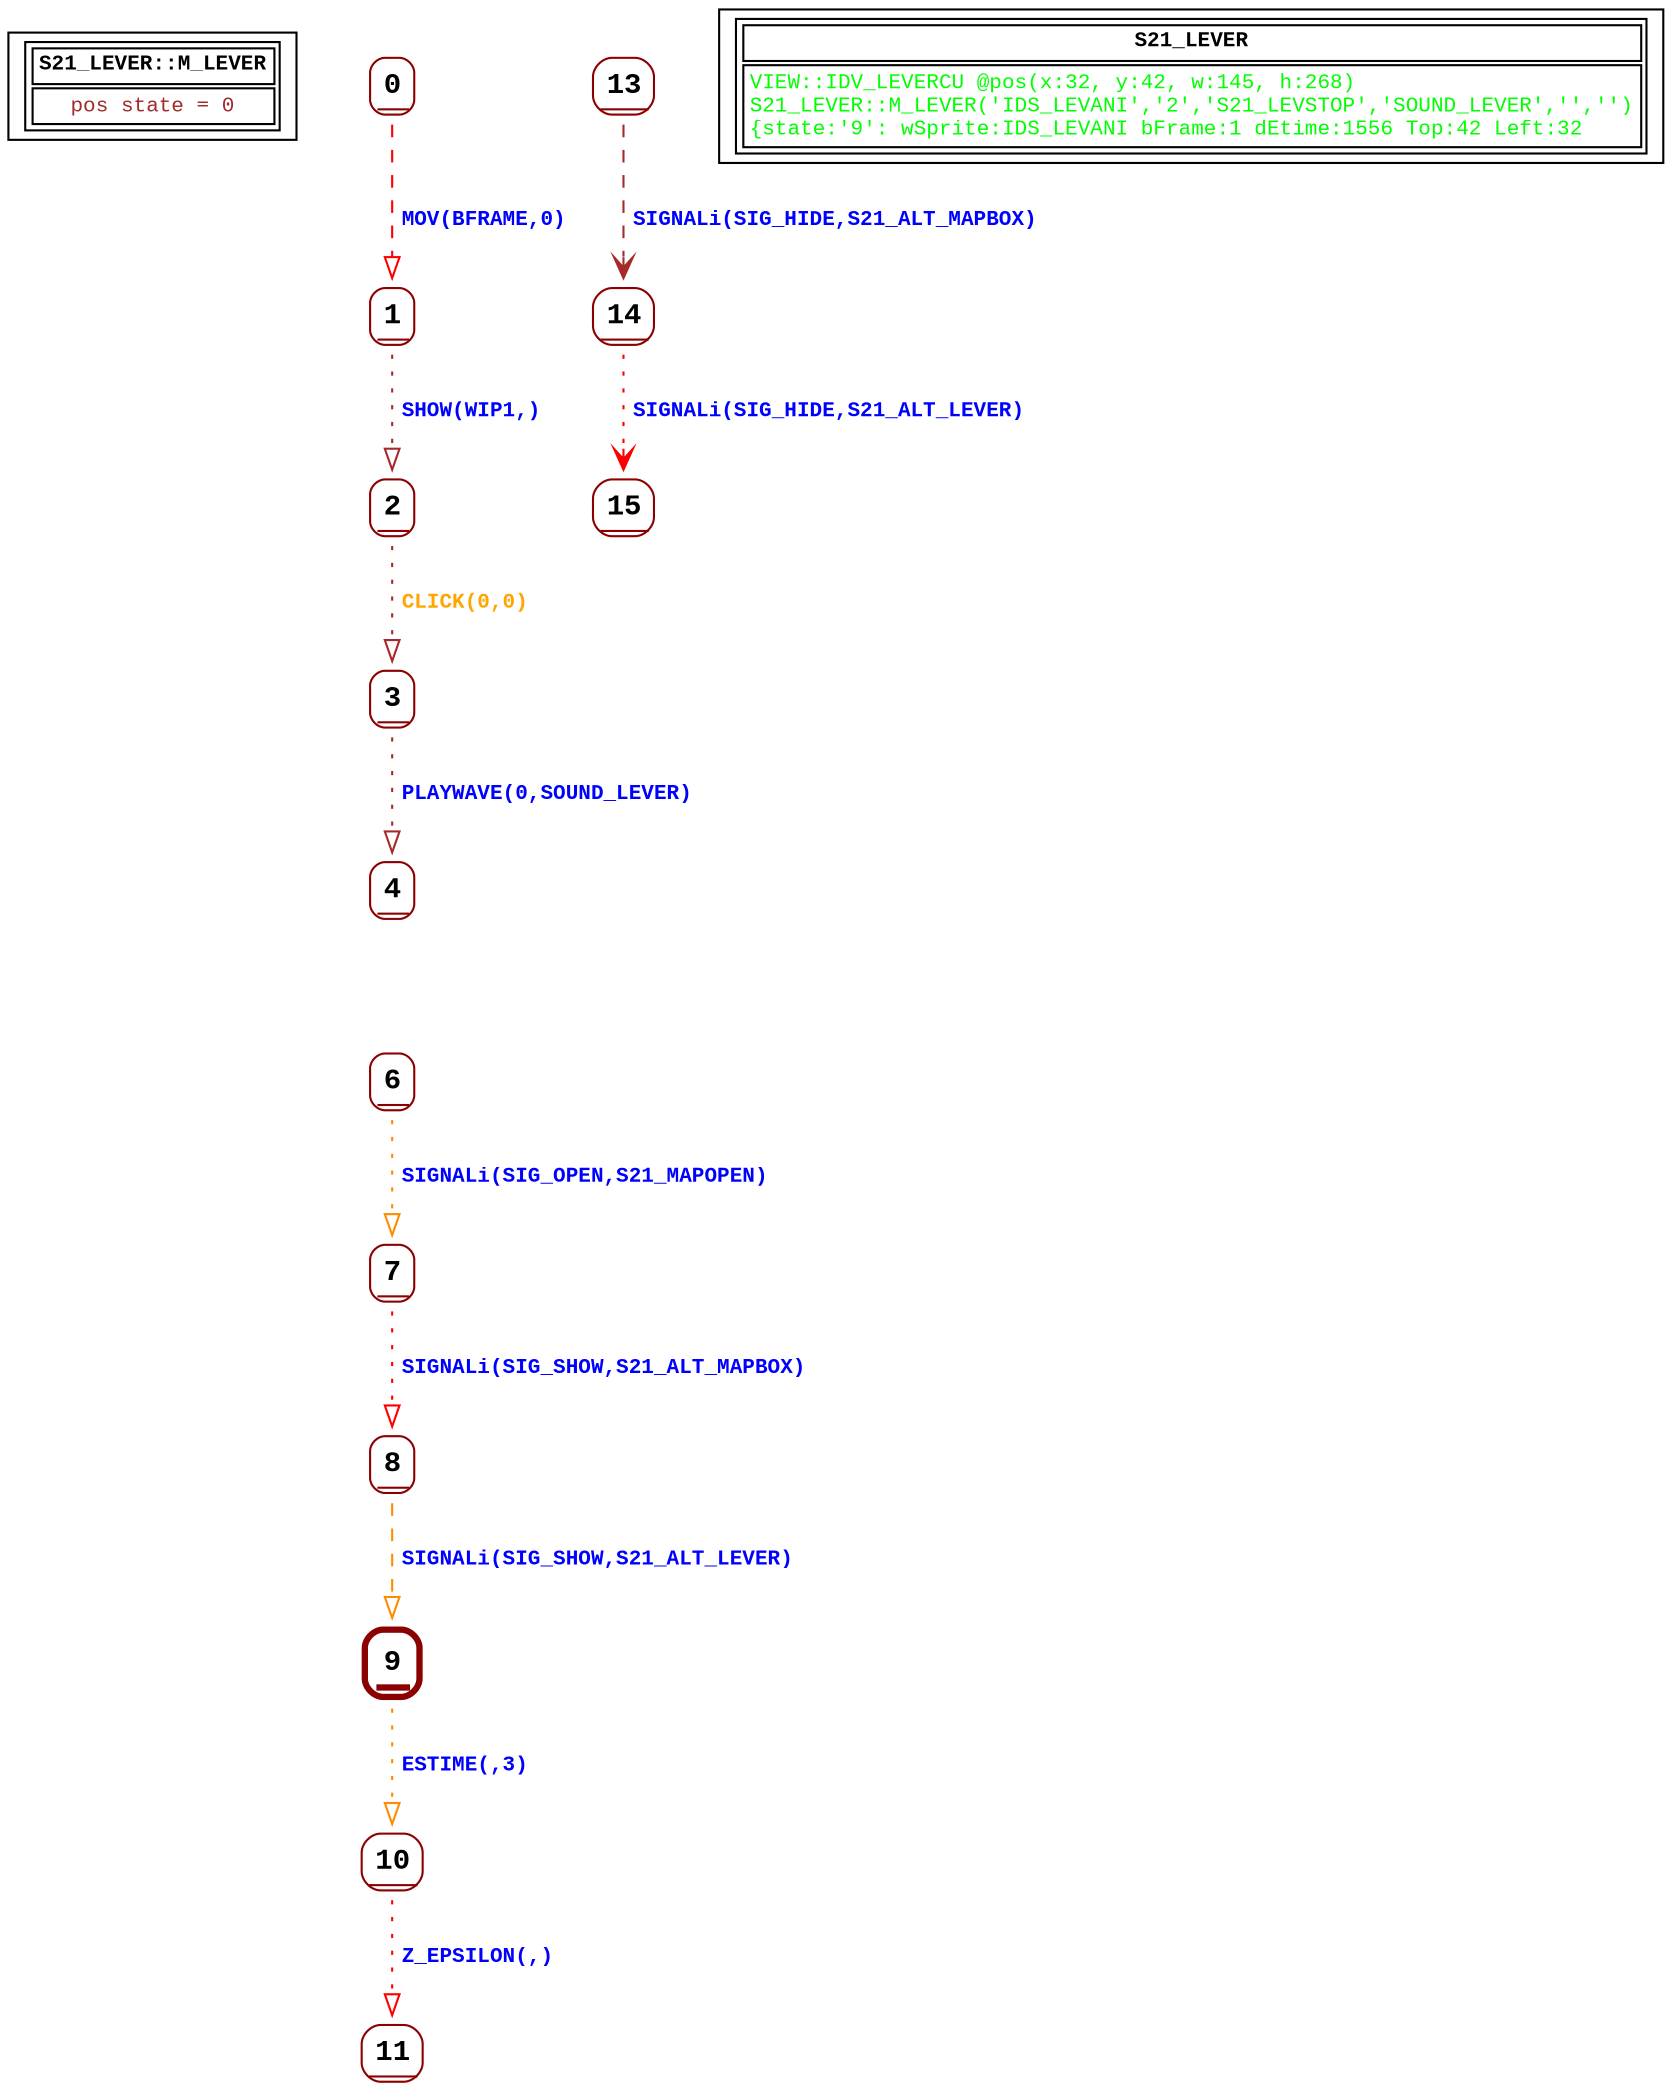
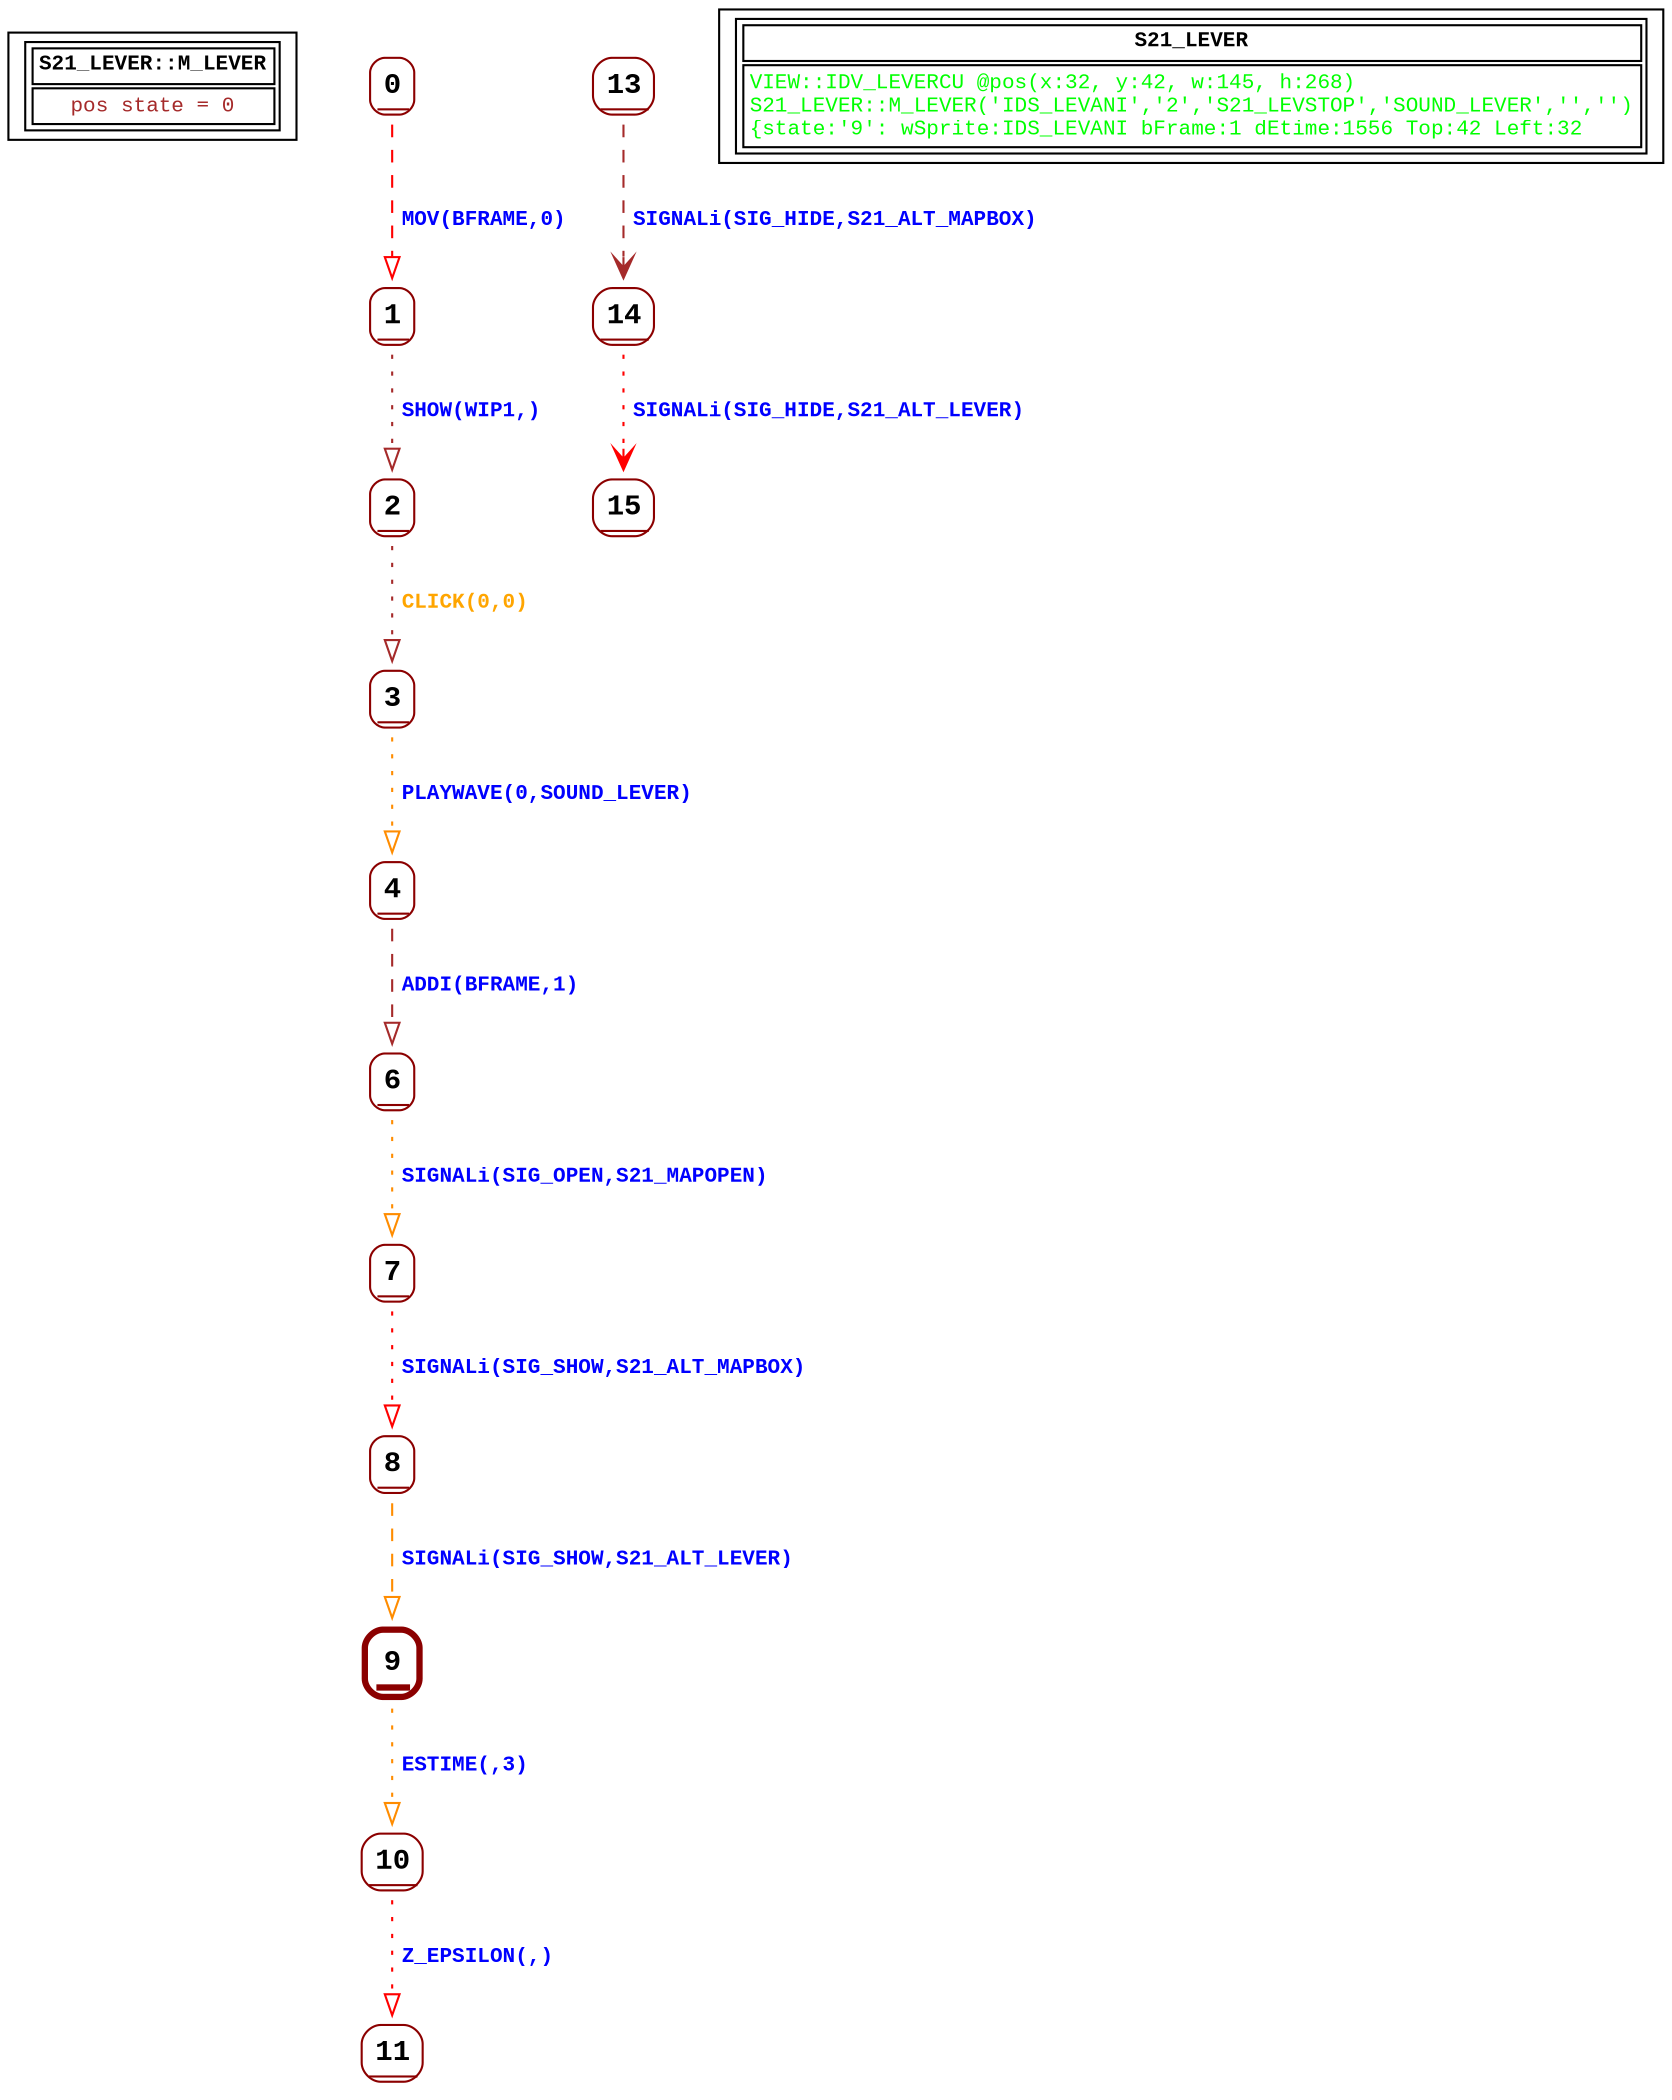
(392, 784) -> (392, 784)
none -> (392, 975)
